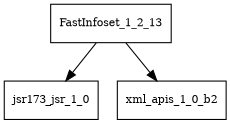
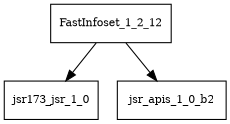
(111, 23) -> (111, 23)
(172, 100) -> (172, 100)
